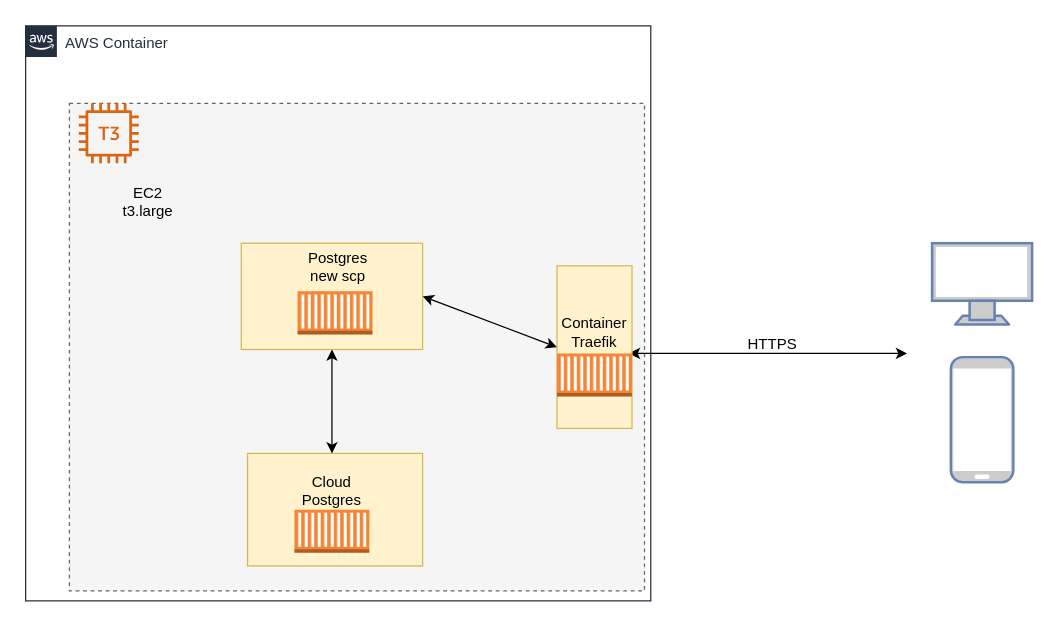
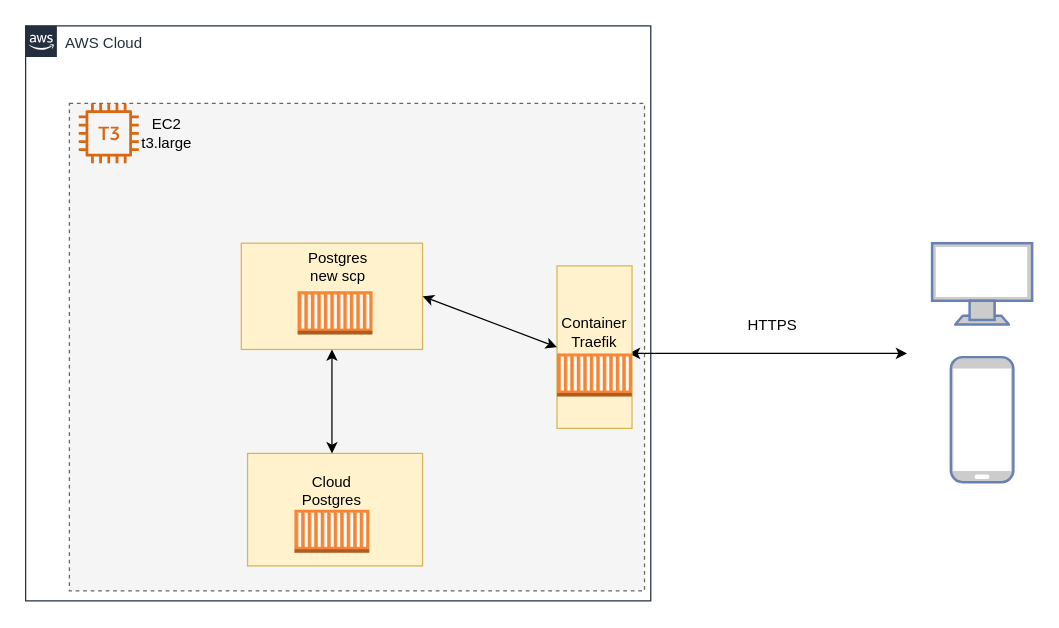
(116, 43) -> (100, 43)
(148, 202) -> (166, 133)
(772, 344) -> (772, 326)
